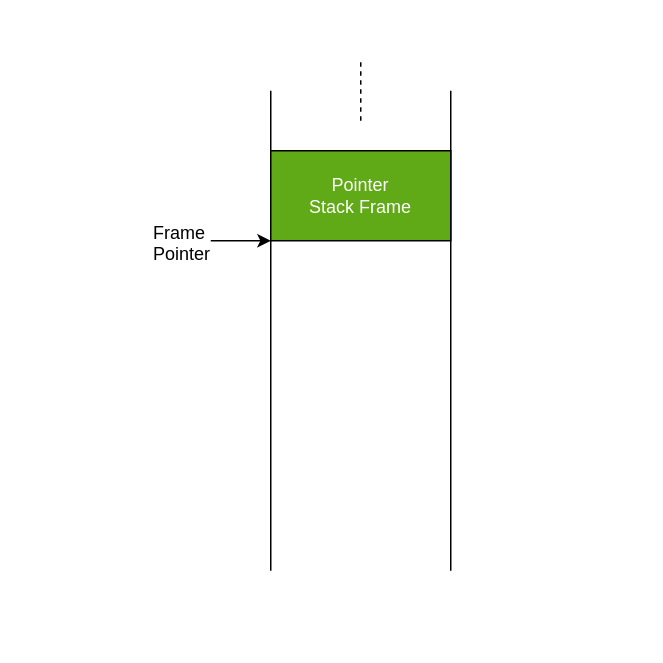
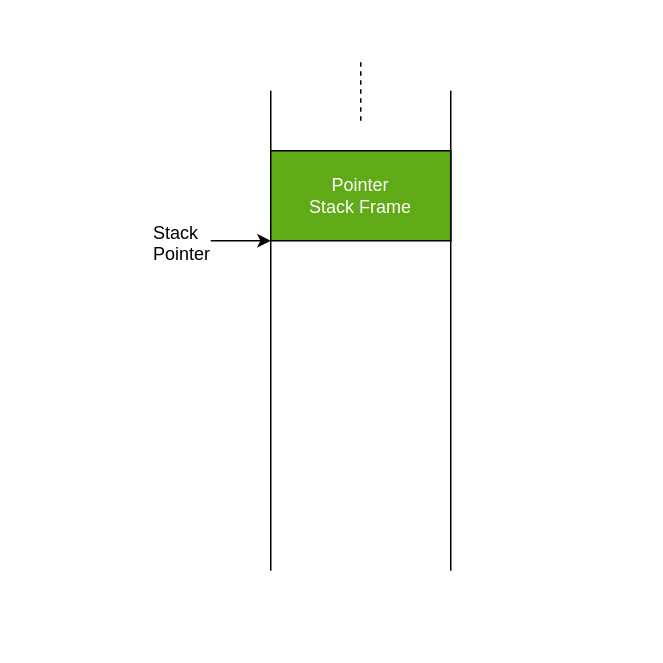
(187, 244) -> (187, 244)
